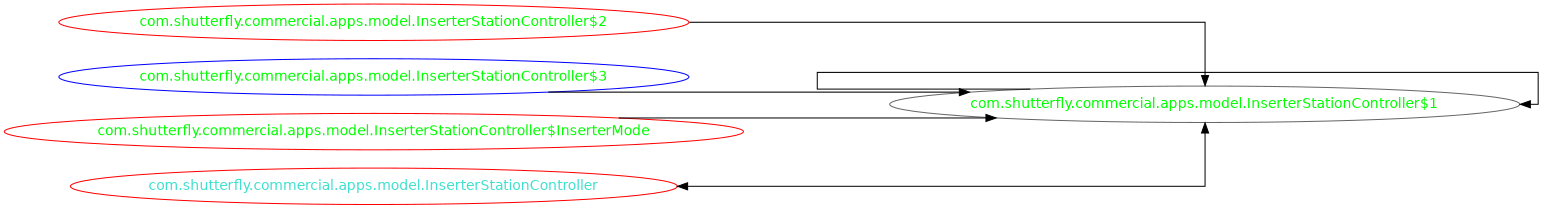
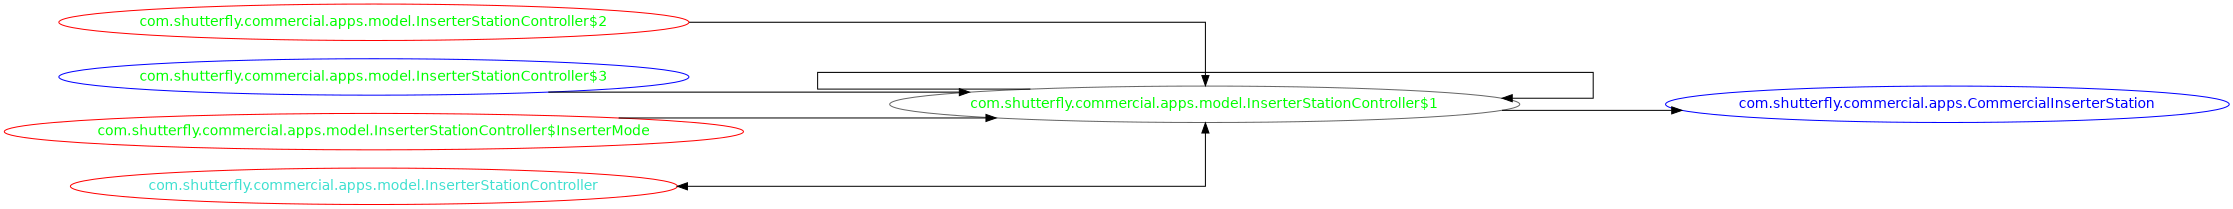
none -> (1947, 104)
